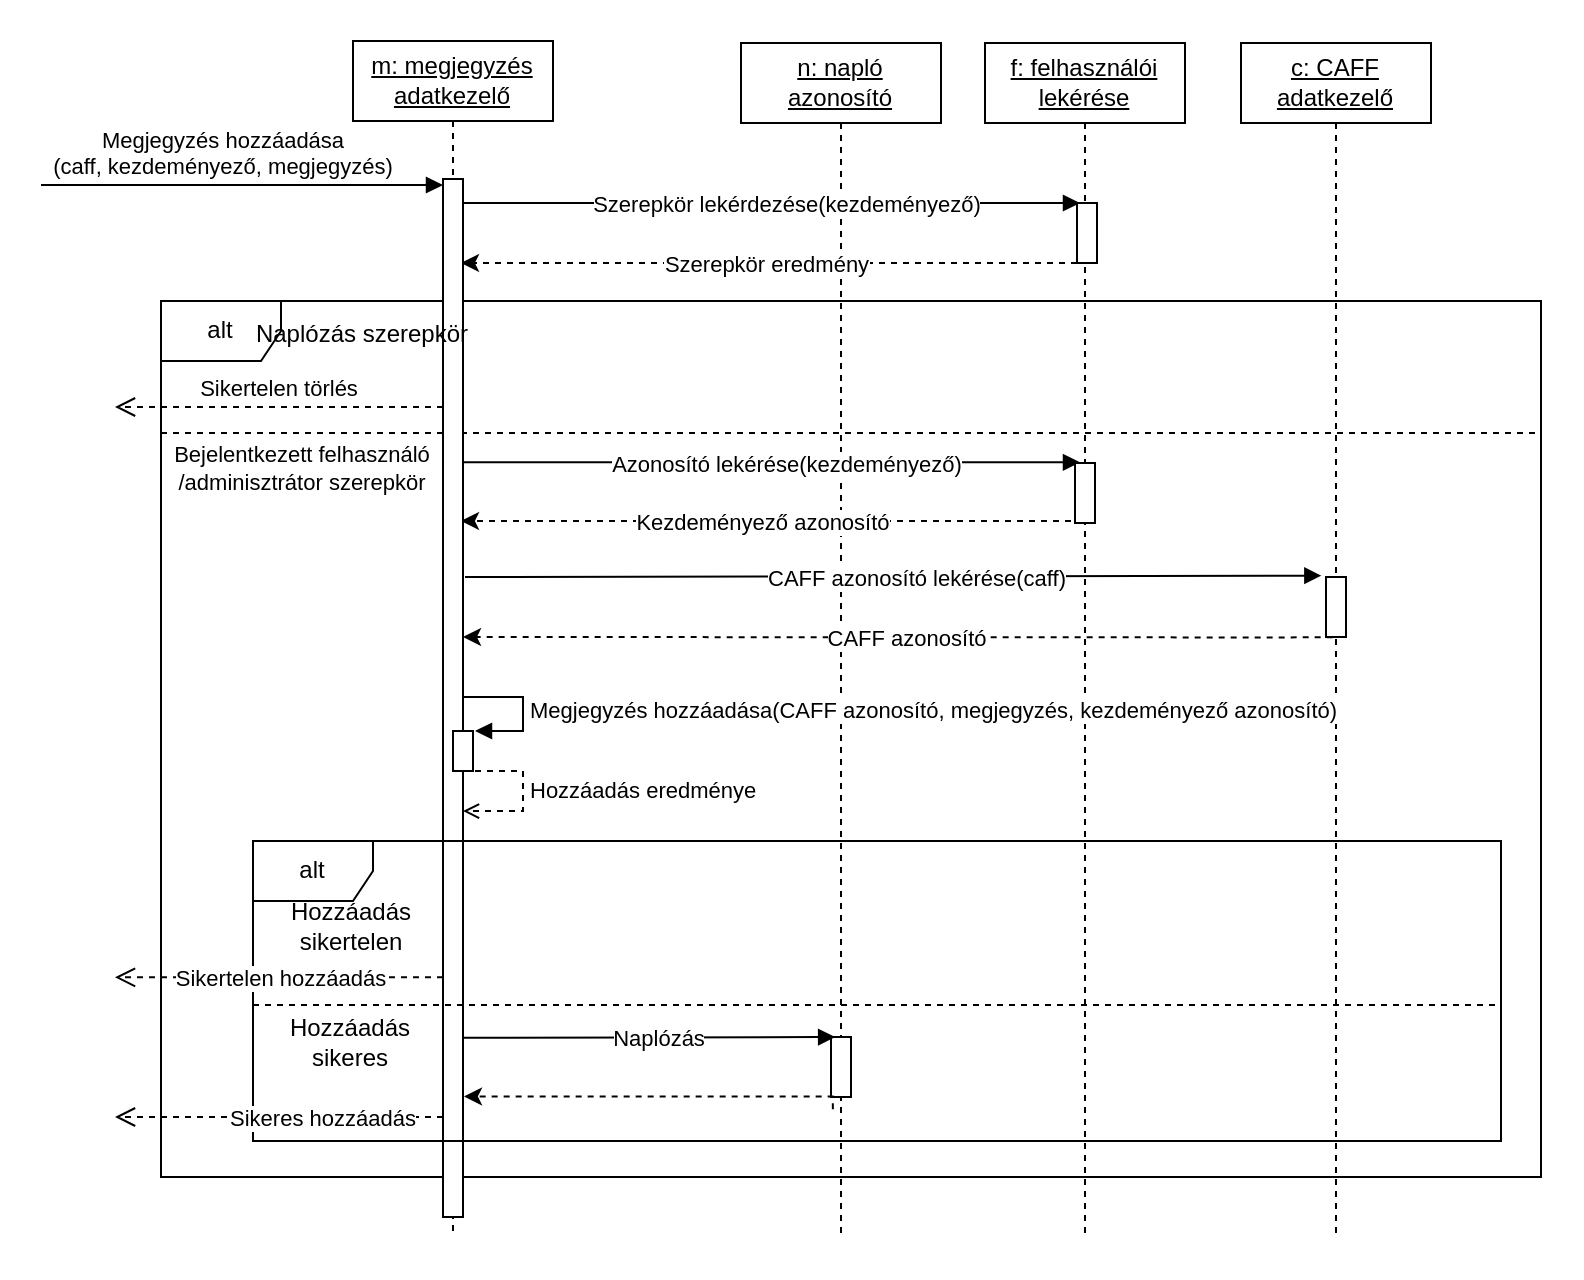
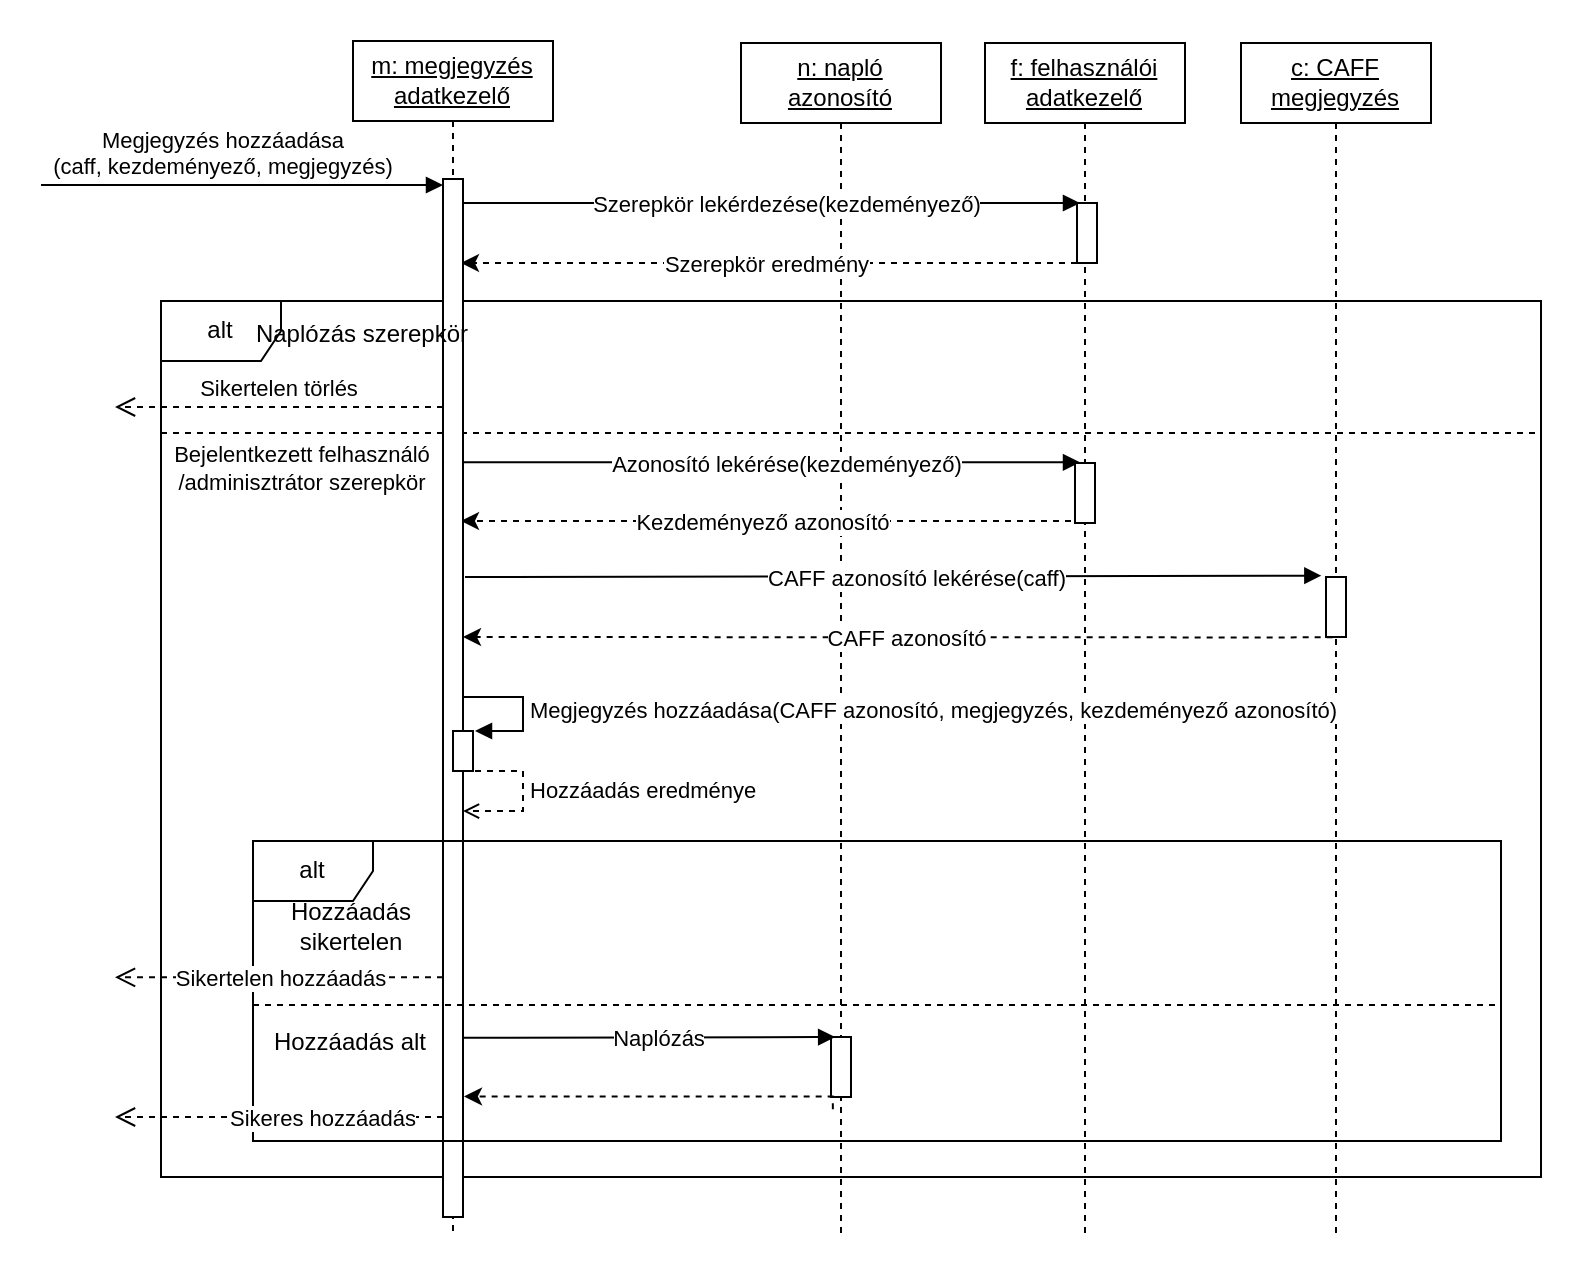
(1085, 83) -> (1085, 83)
(1336, 83) -> (1336, 83)
(351, 1043) -> (351, 1043)
